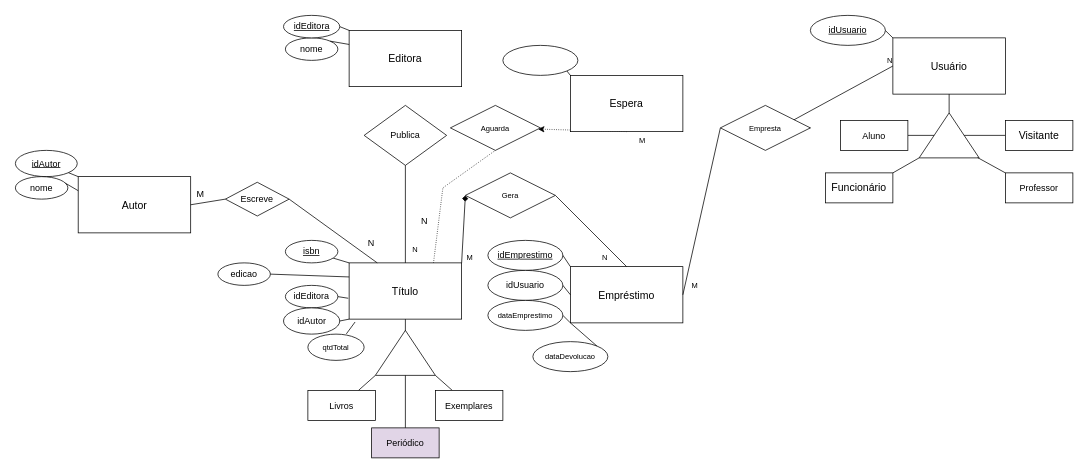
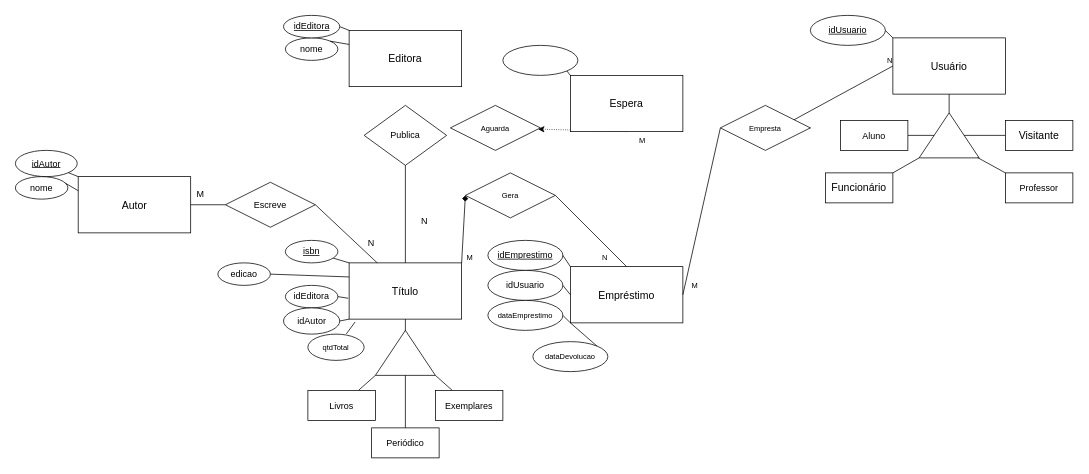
(442, 193) -> none
(257, 199) -> (270, 205)
(405, 443) -> (405, 443)
